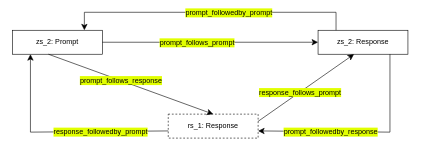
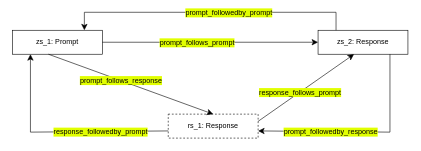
(57, 42) -> (57, 42)
